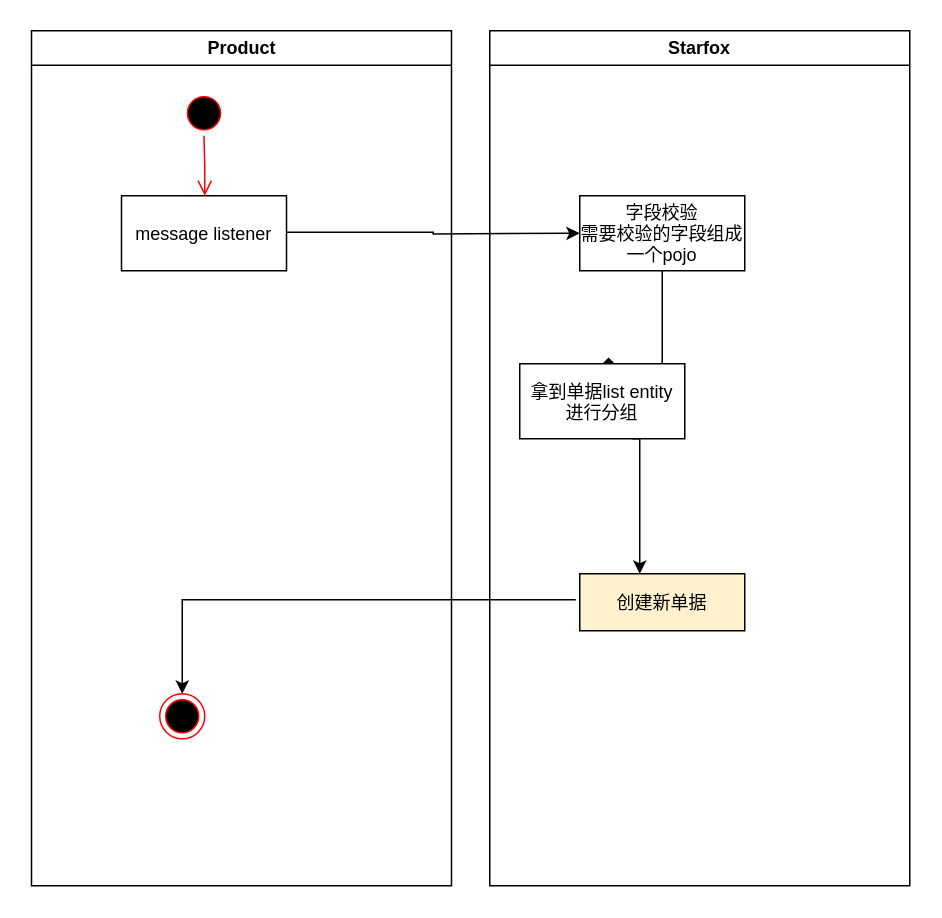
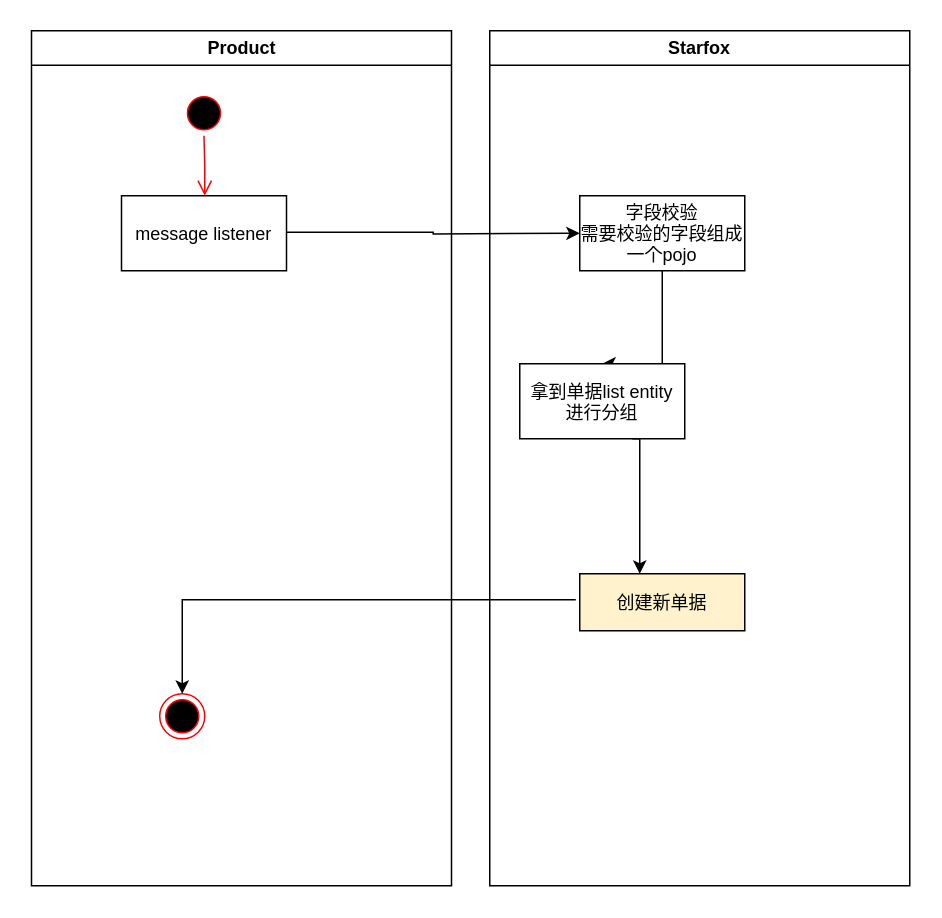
(615, 364) -> (614, 364)
